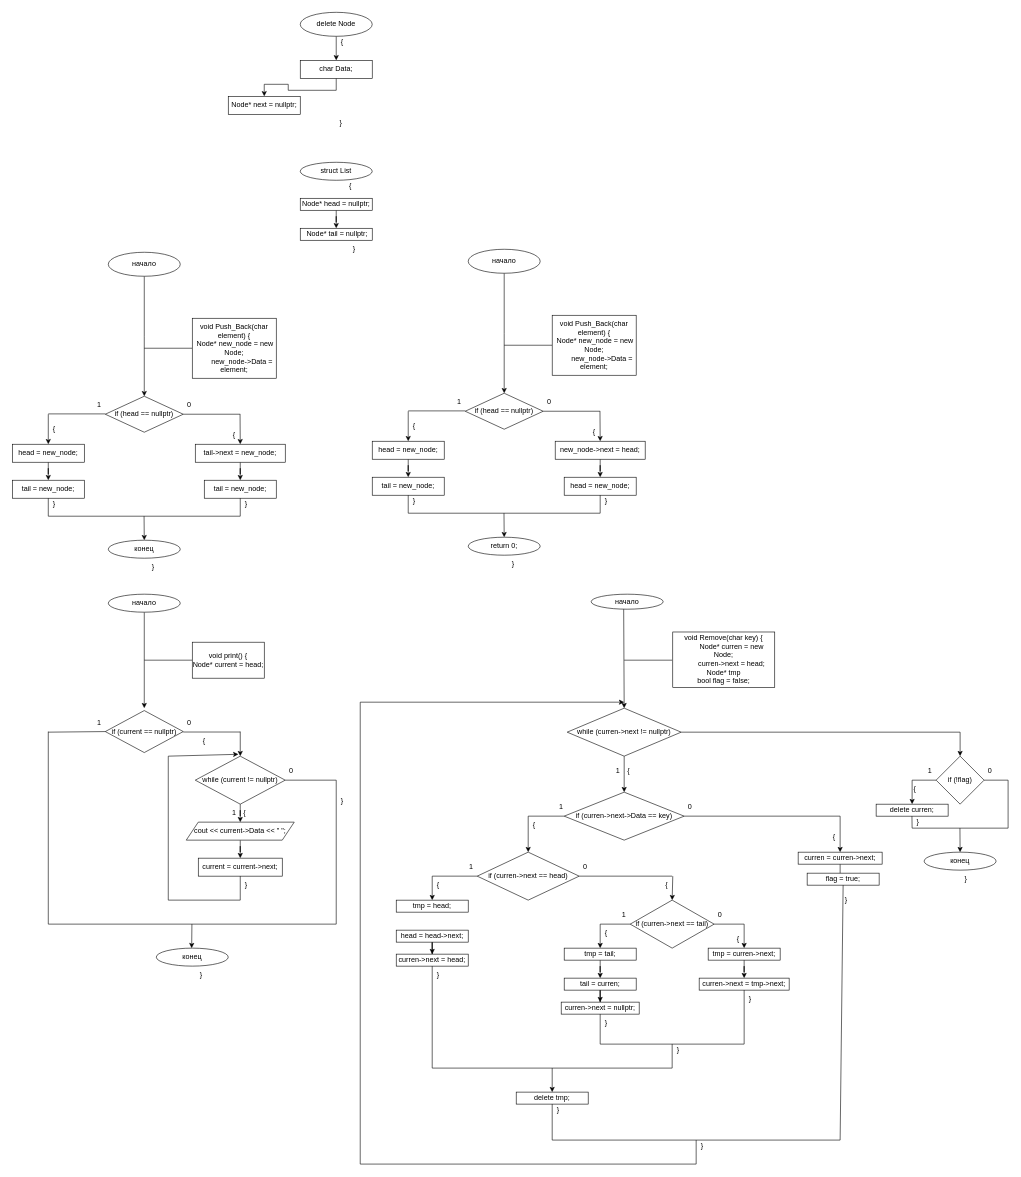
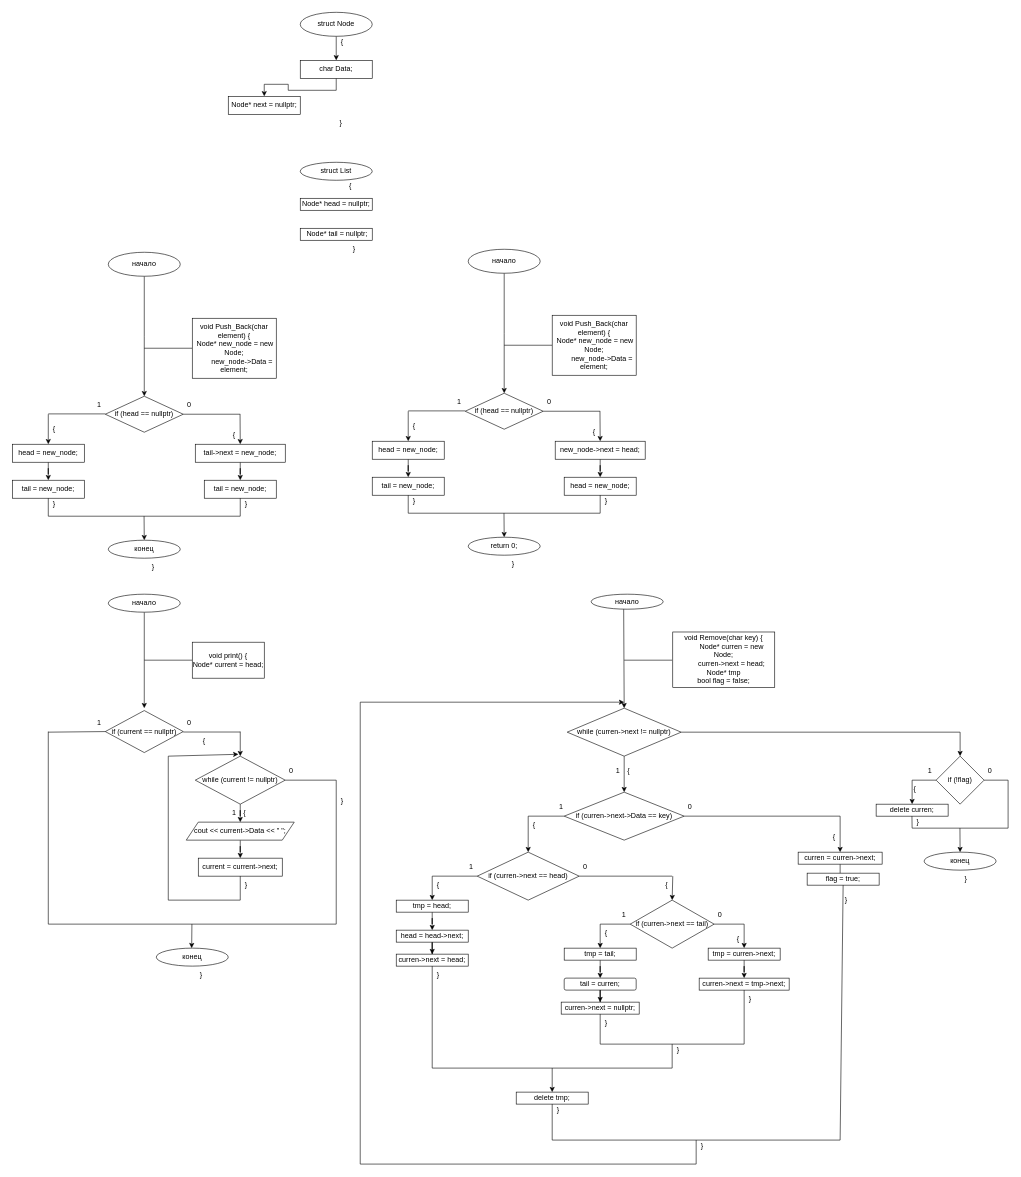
(336, 24) -> (336, 24)
(336, 219) -> none
none -> (432, 921)
(600, 984) -> (600, 984)
